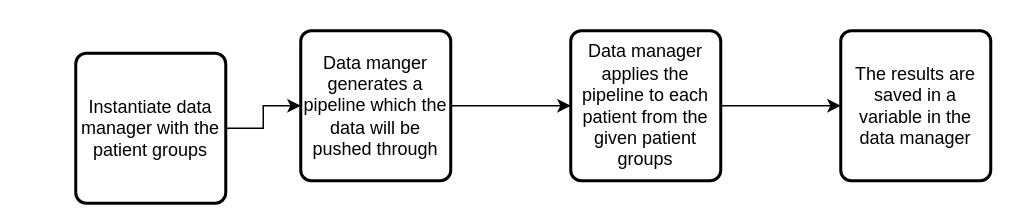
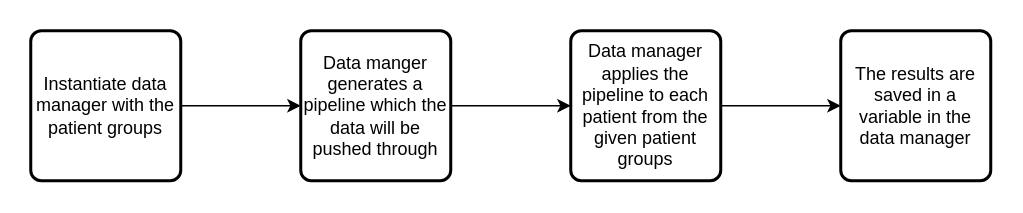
(151, 128) -> (106, 106)
